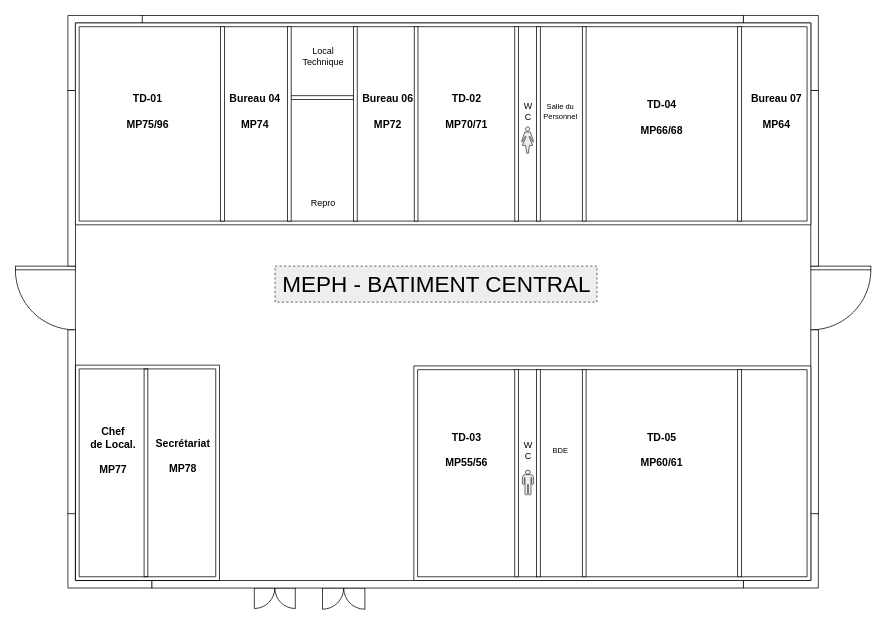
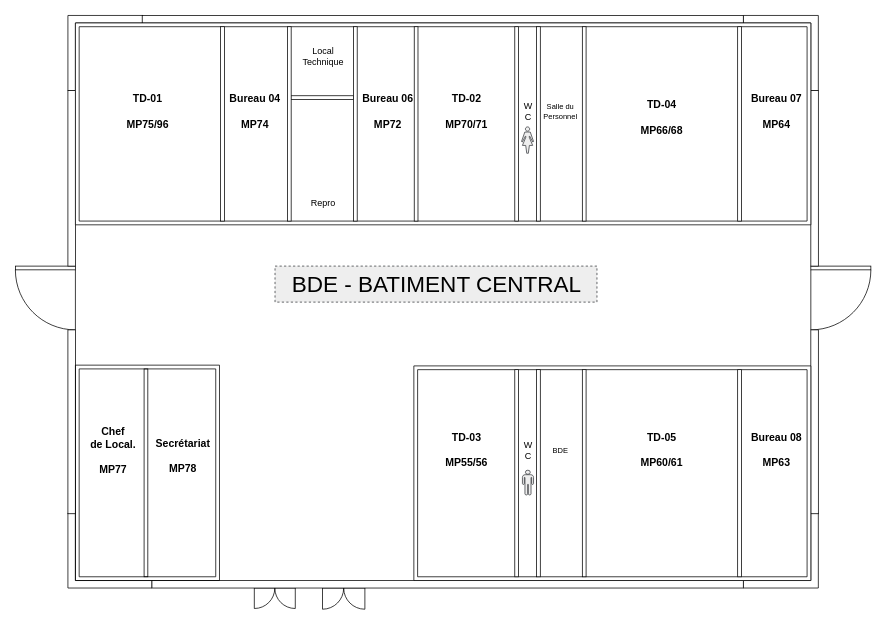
(437, 284) -> (437, 284)
none -> (776, 450)
